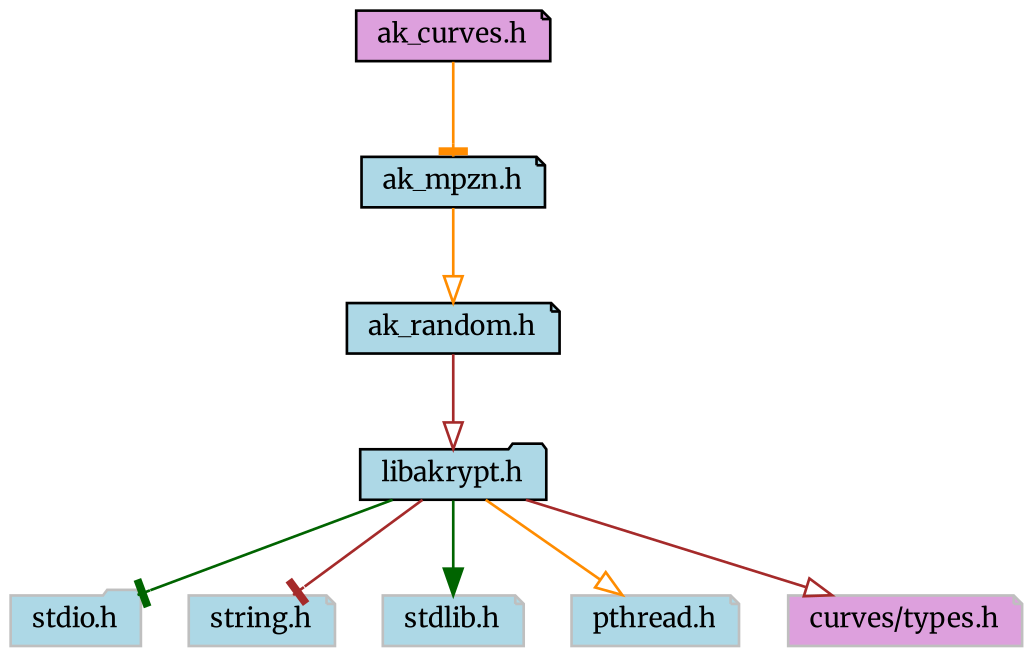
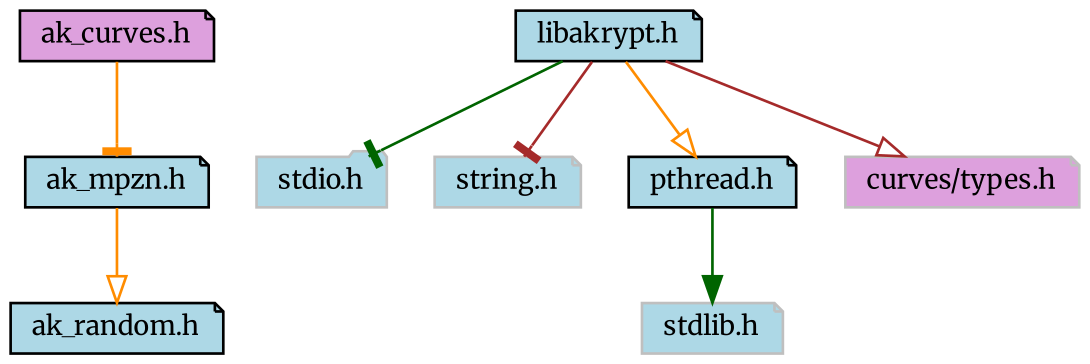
(453, 388) -> none
(453, 475) -> (609, 36)
(453, 534) -> (712, 242)
(655, 621) -> (712, 182)
